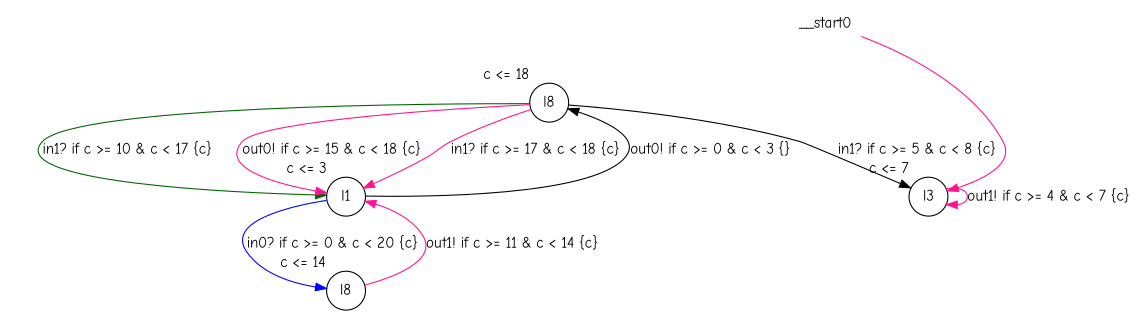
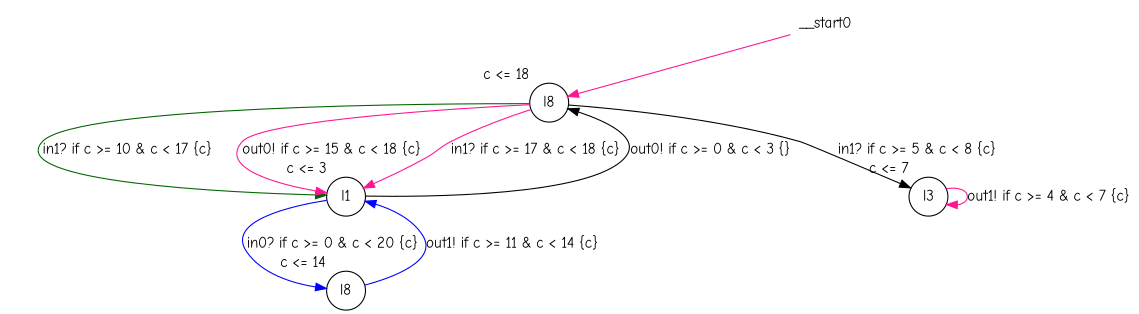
(970, 100) -> (684, 64)
(425, 249) -> (425, 249)
